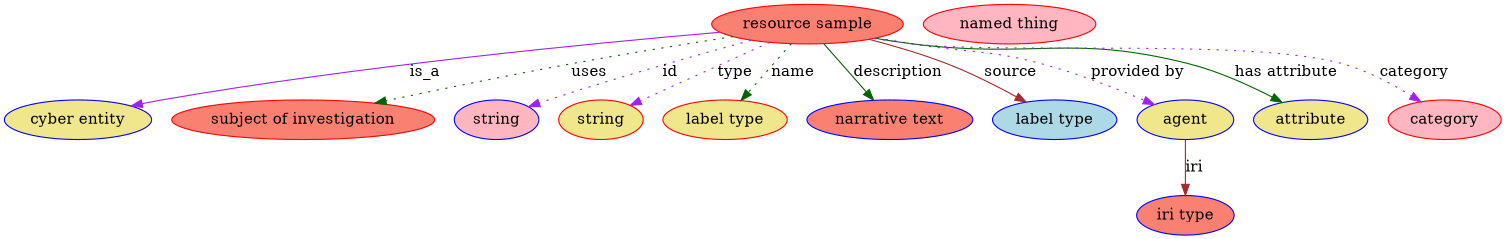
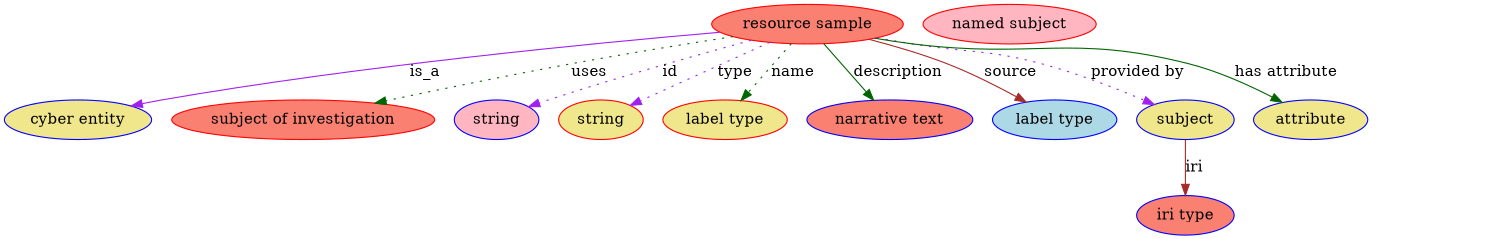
(1010, 24) -> (1010, 24)
(1185, 120) -> (1185, 120)
(1445, 120) -> none
